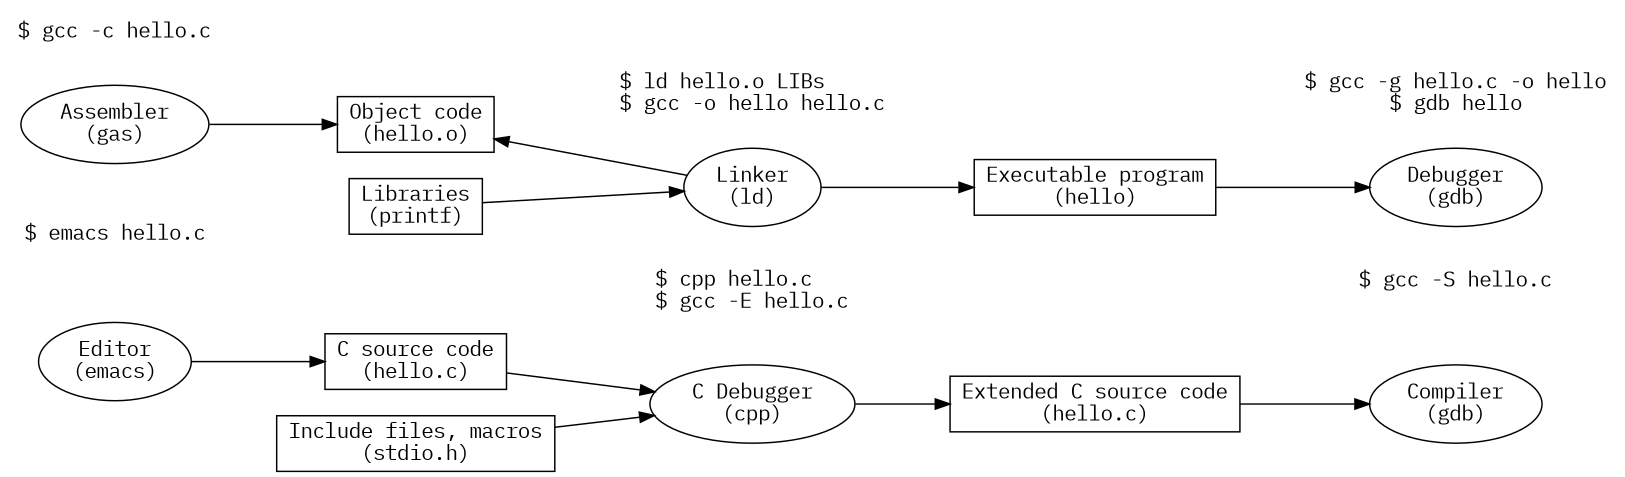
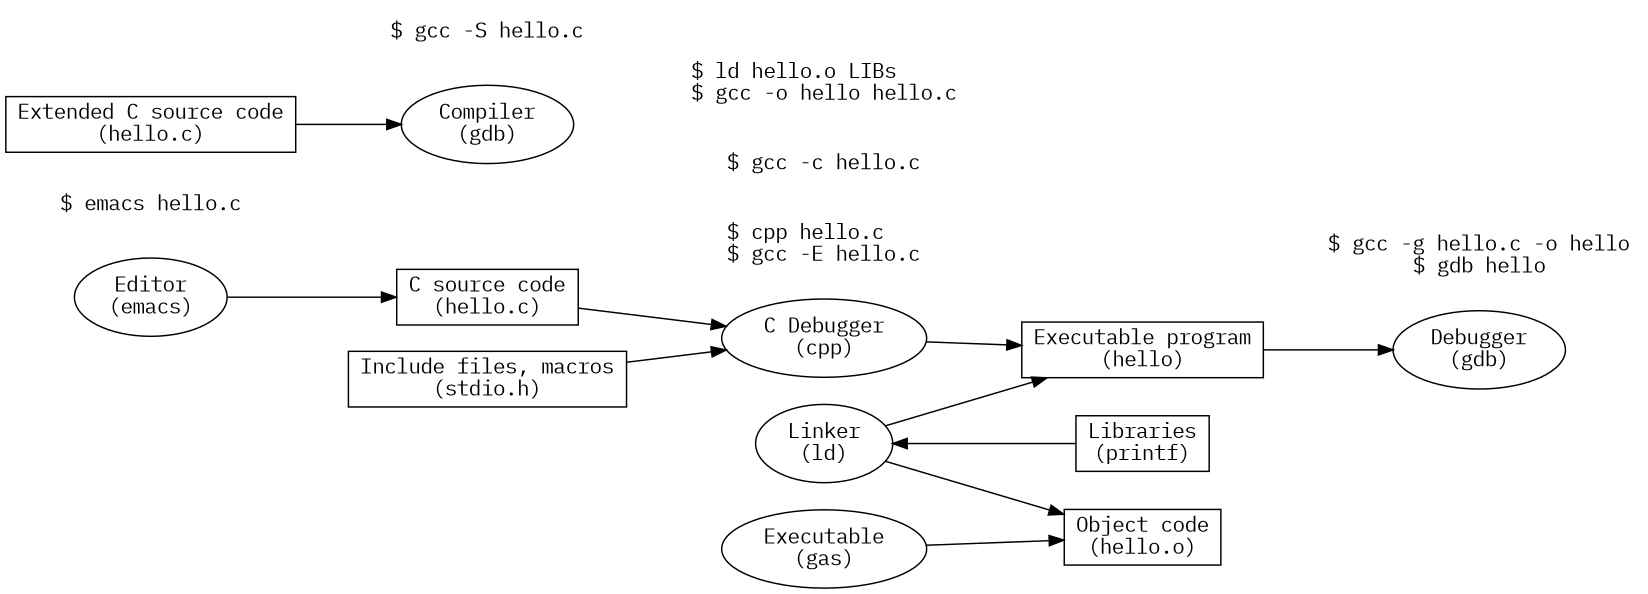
(115, 124) -> (824, 549)
(895, 404) -> (967, 343)
